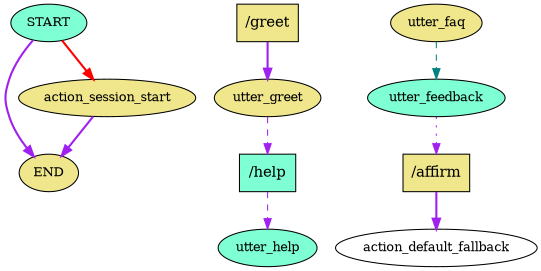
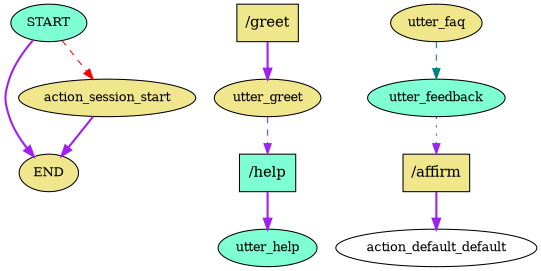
(74, 56) -> (74, 56)
(268, 205) -> (268, 205)
(436, 248) -> (436, 248)
